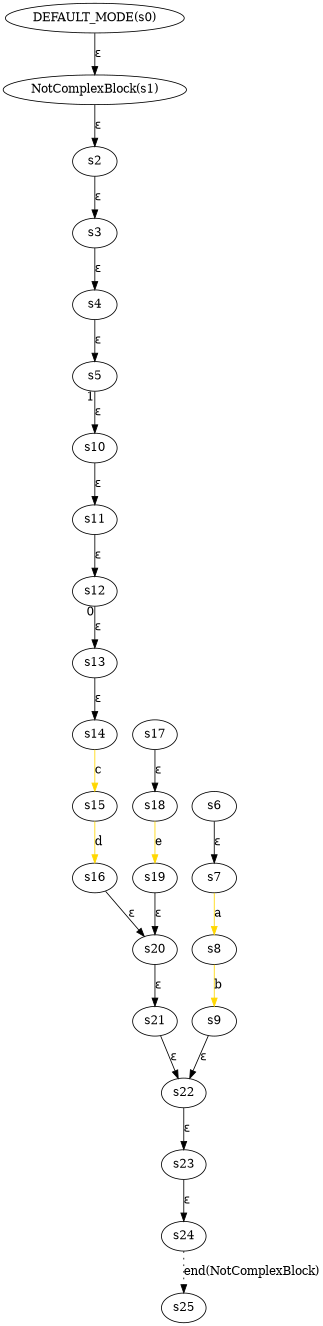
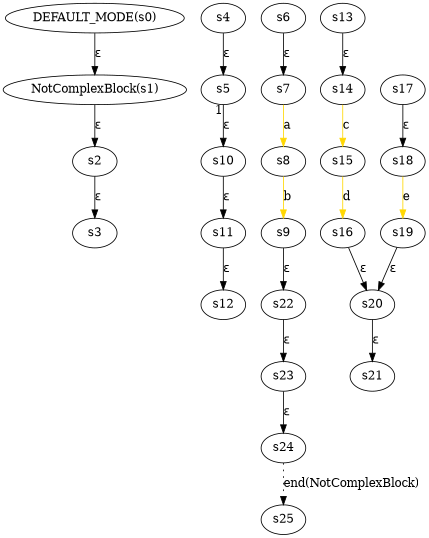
(95, 265) -> none
(95, 623) -> none
(168, 1053) -> none
